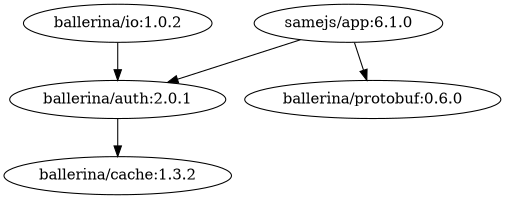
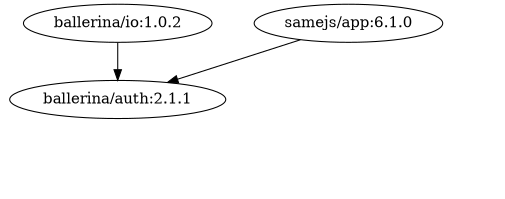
(118, 99) -> (118, 99)
(373, 99) -> none
(118, 176) -> none
